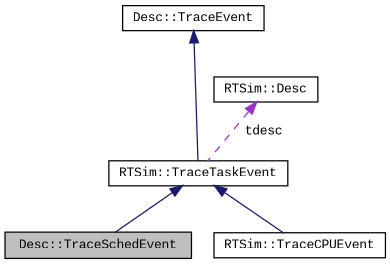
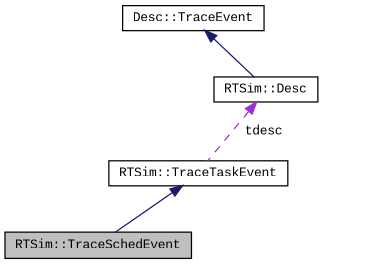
(196, 102) -> (234, 58)
(98, 245) -> (98, 245)
(300, 245) -> none
